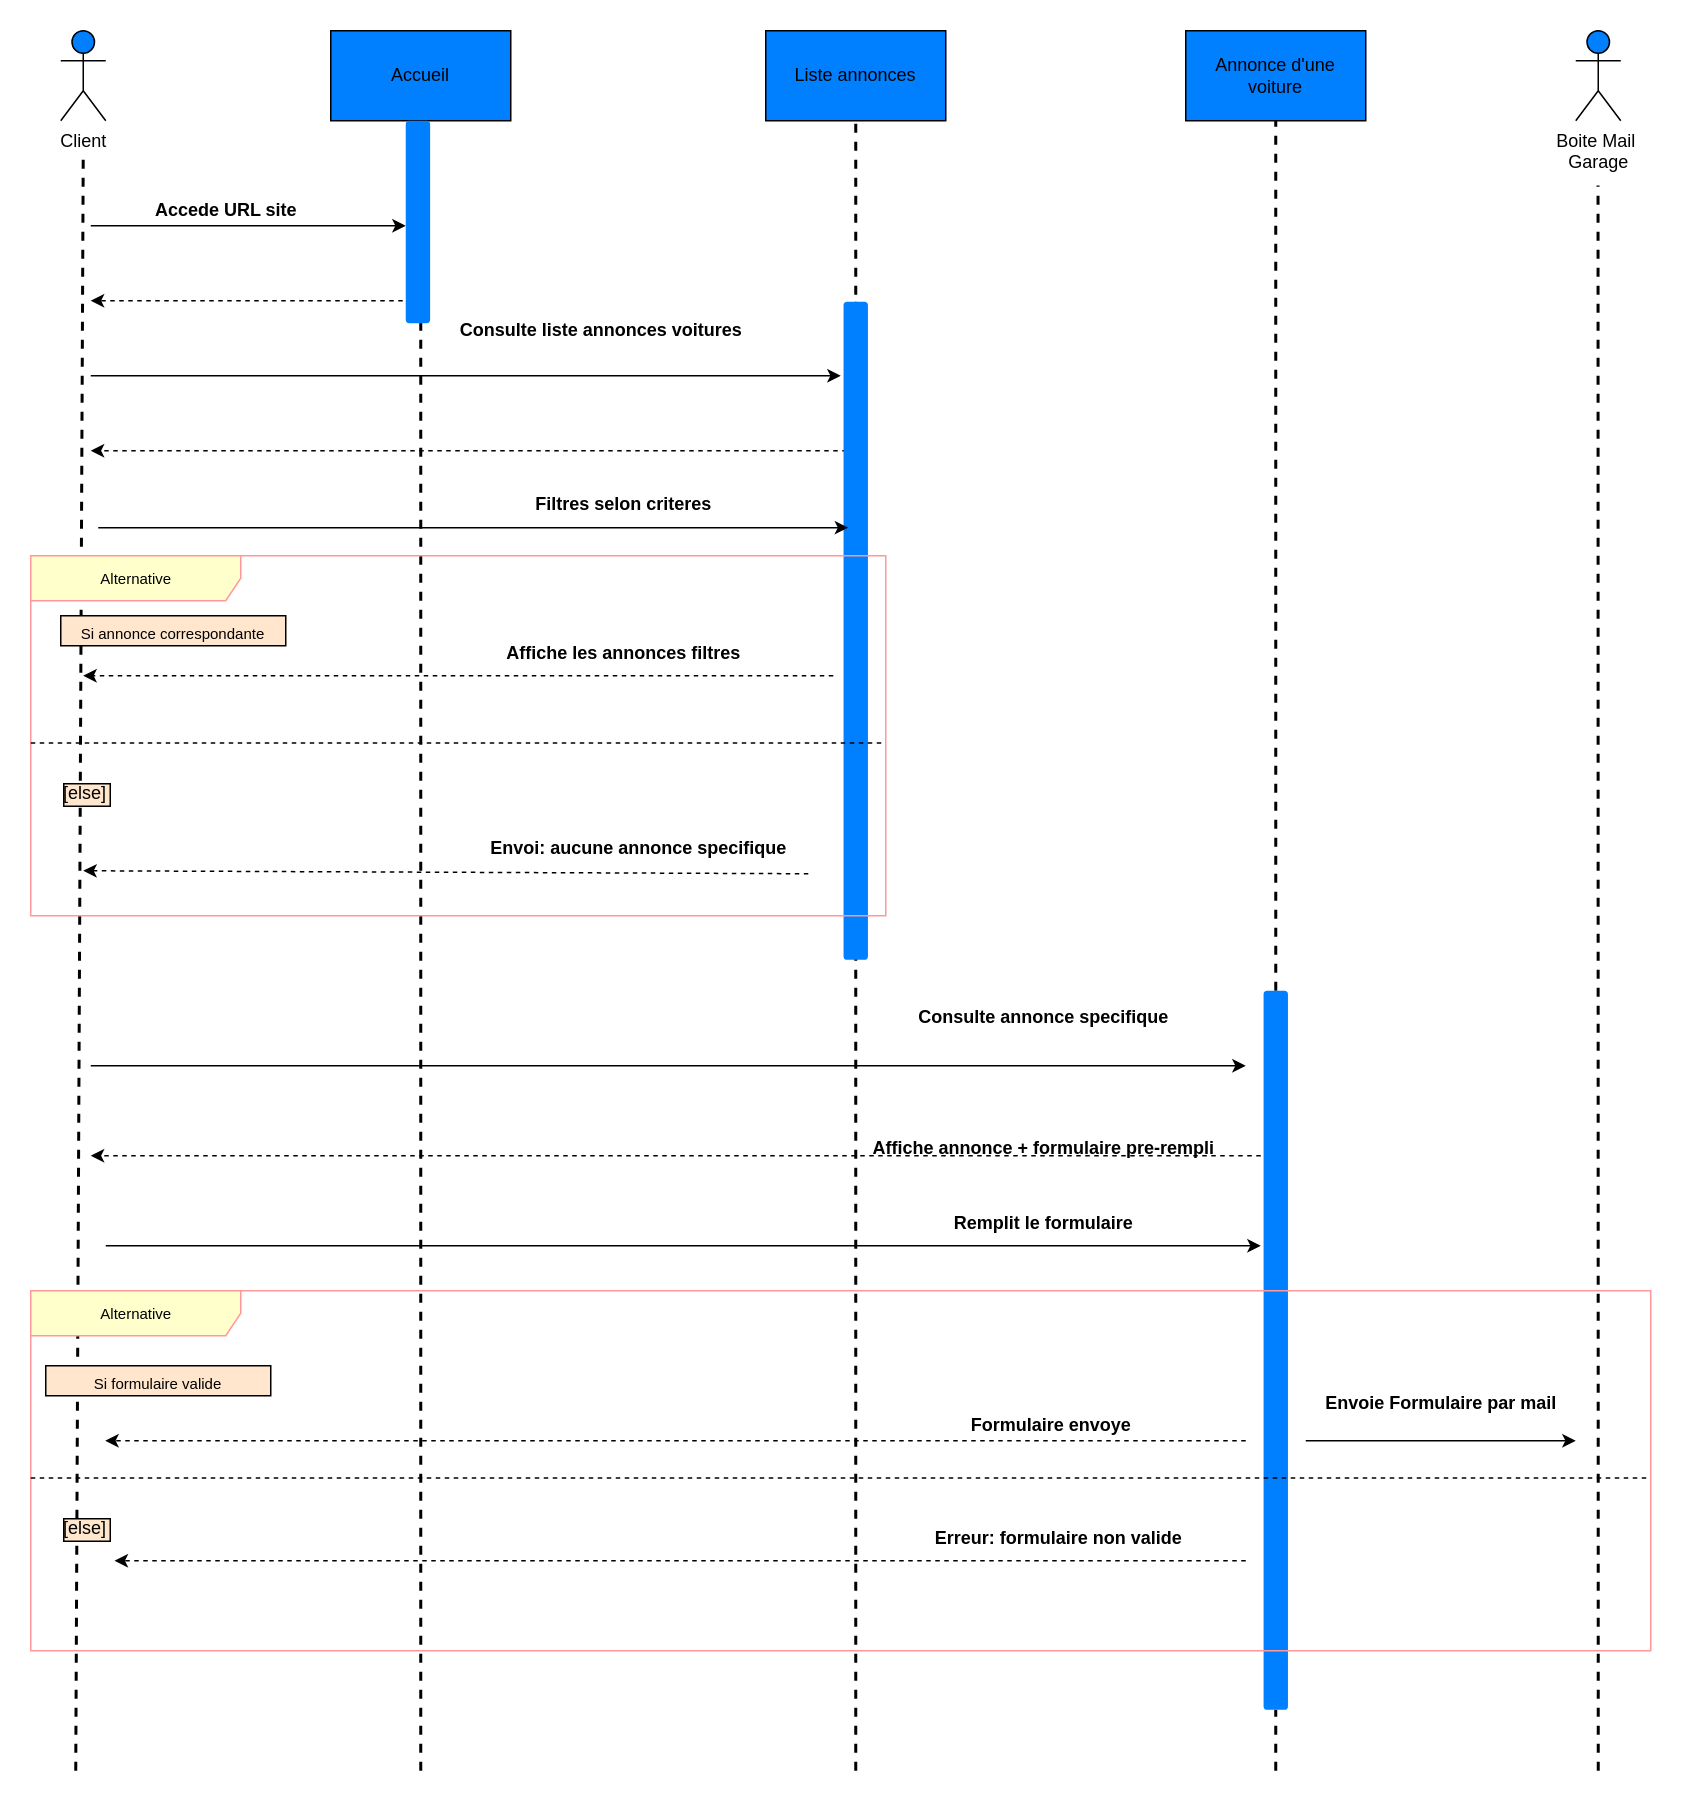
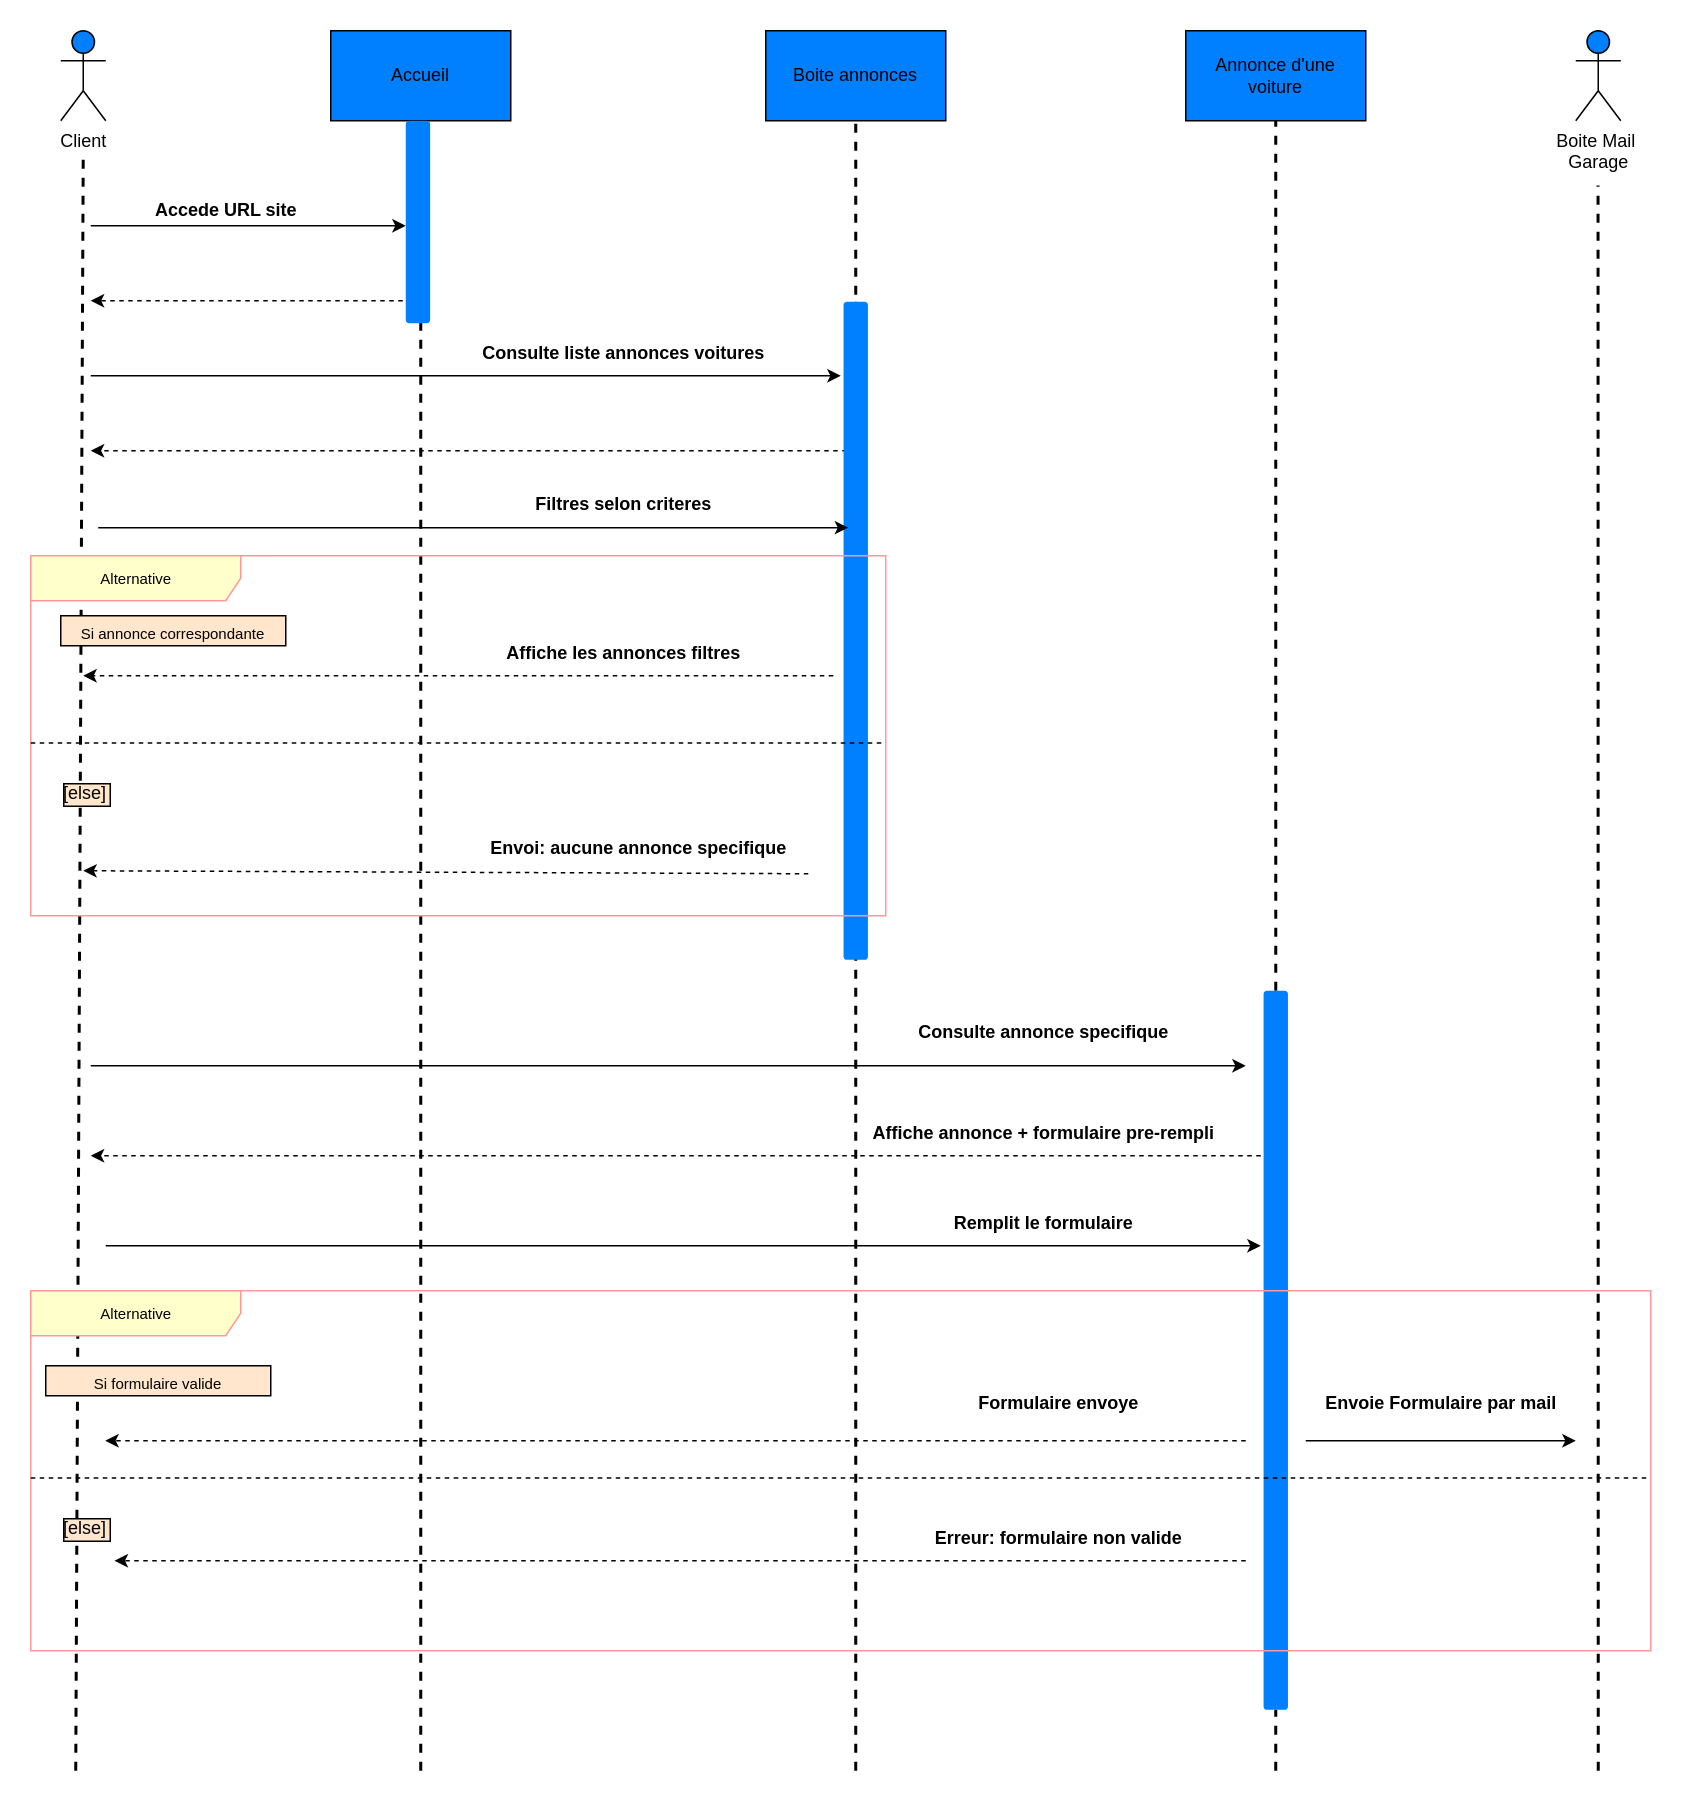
(856, 76) -> (856, 76)
(601, 331) -> (623, 353)
(1043, 1018) -> (1043, 1033)
(1043, 1148) -> (1043, 1133)
(1051, 1426) -> (1058, 1403)
